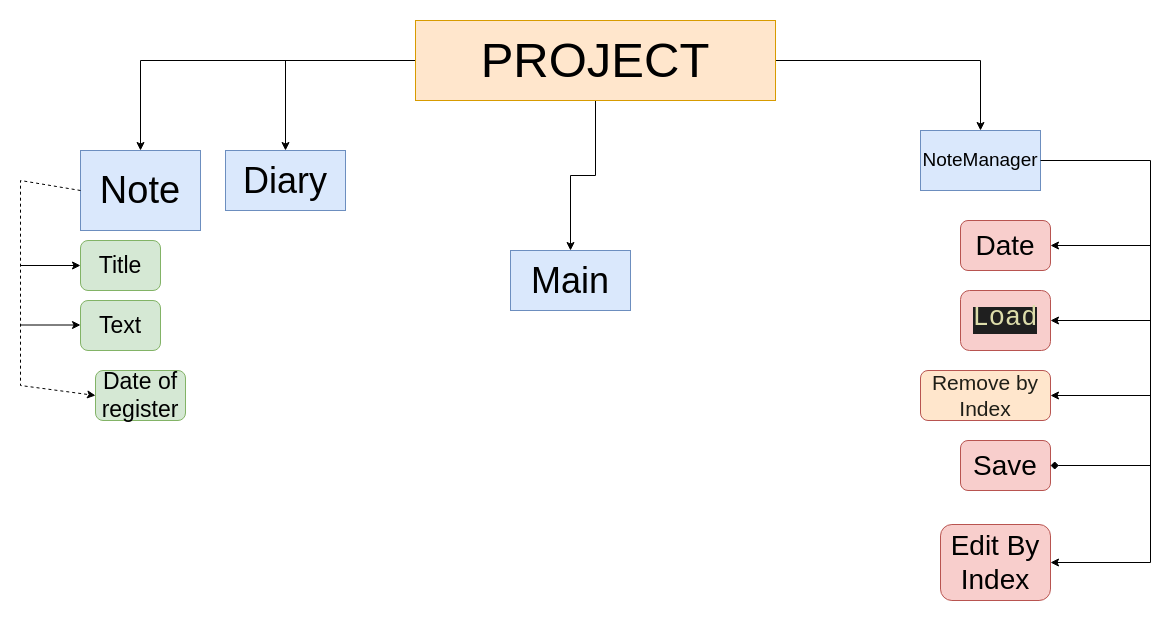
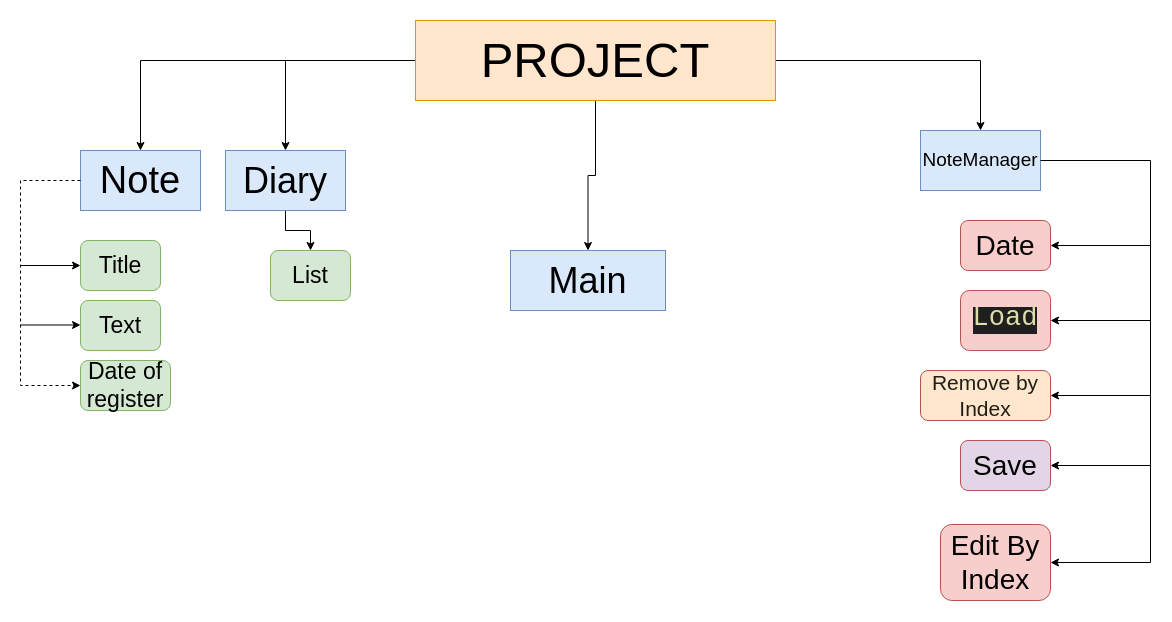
(141, 191) -> (141, 181)
none -> (295, 231)
none -> (311, 276)
(571, 281) -> (588, 281)
(141, 396) -> (126, 386)
(1006, 466) -> (1006, 466)
(1059, 466) -> (1059, 466)
